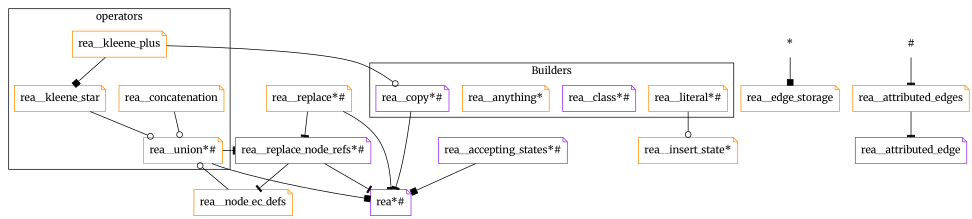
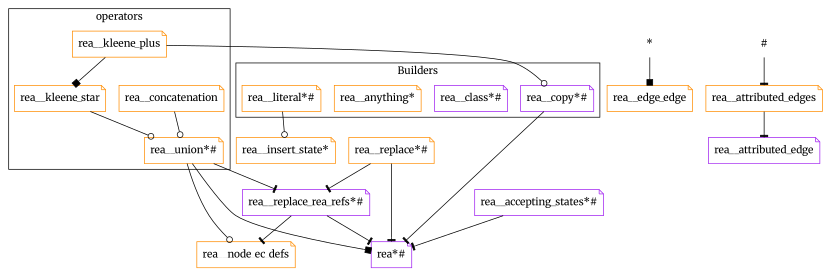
(790, 98) -> (650, 98)
(303, 151) -> (306, 203)
(447, 177) -> (459, 231)
(215, 179) -> (202, 203)
